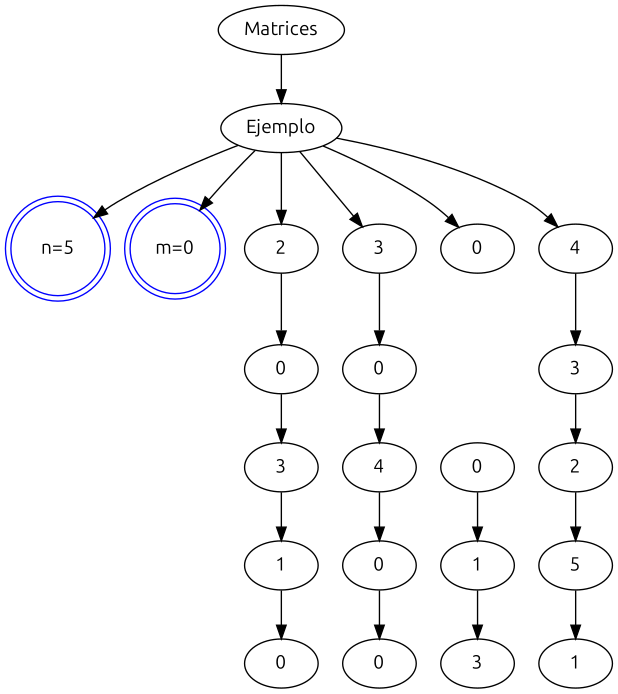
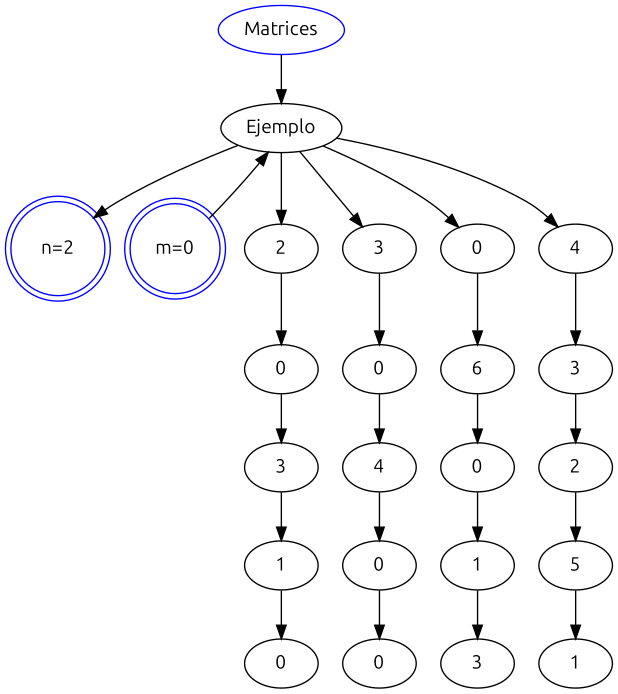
(281, 30) -> (281, 30)
(232, 175) -> (235, 191)
(58, 249) -> (58, 249)
none -> (478, 369)
